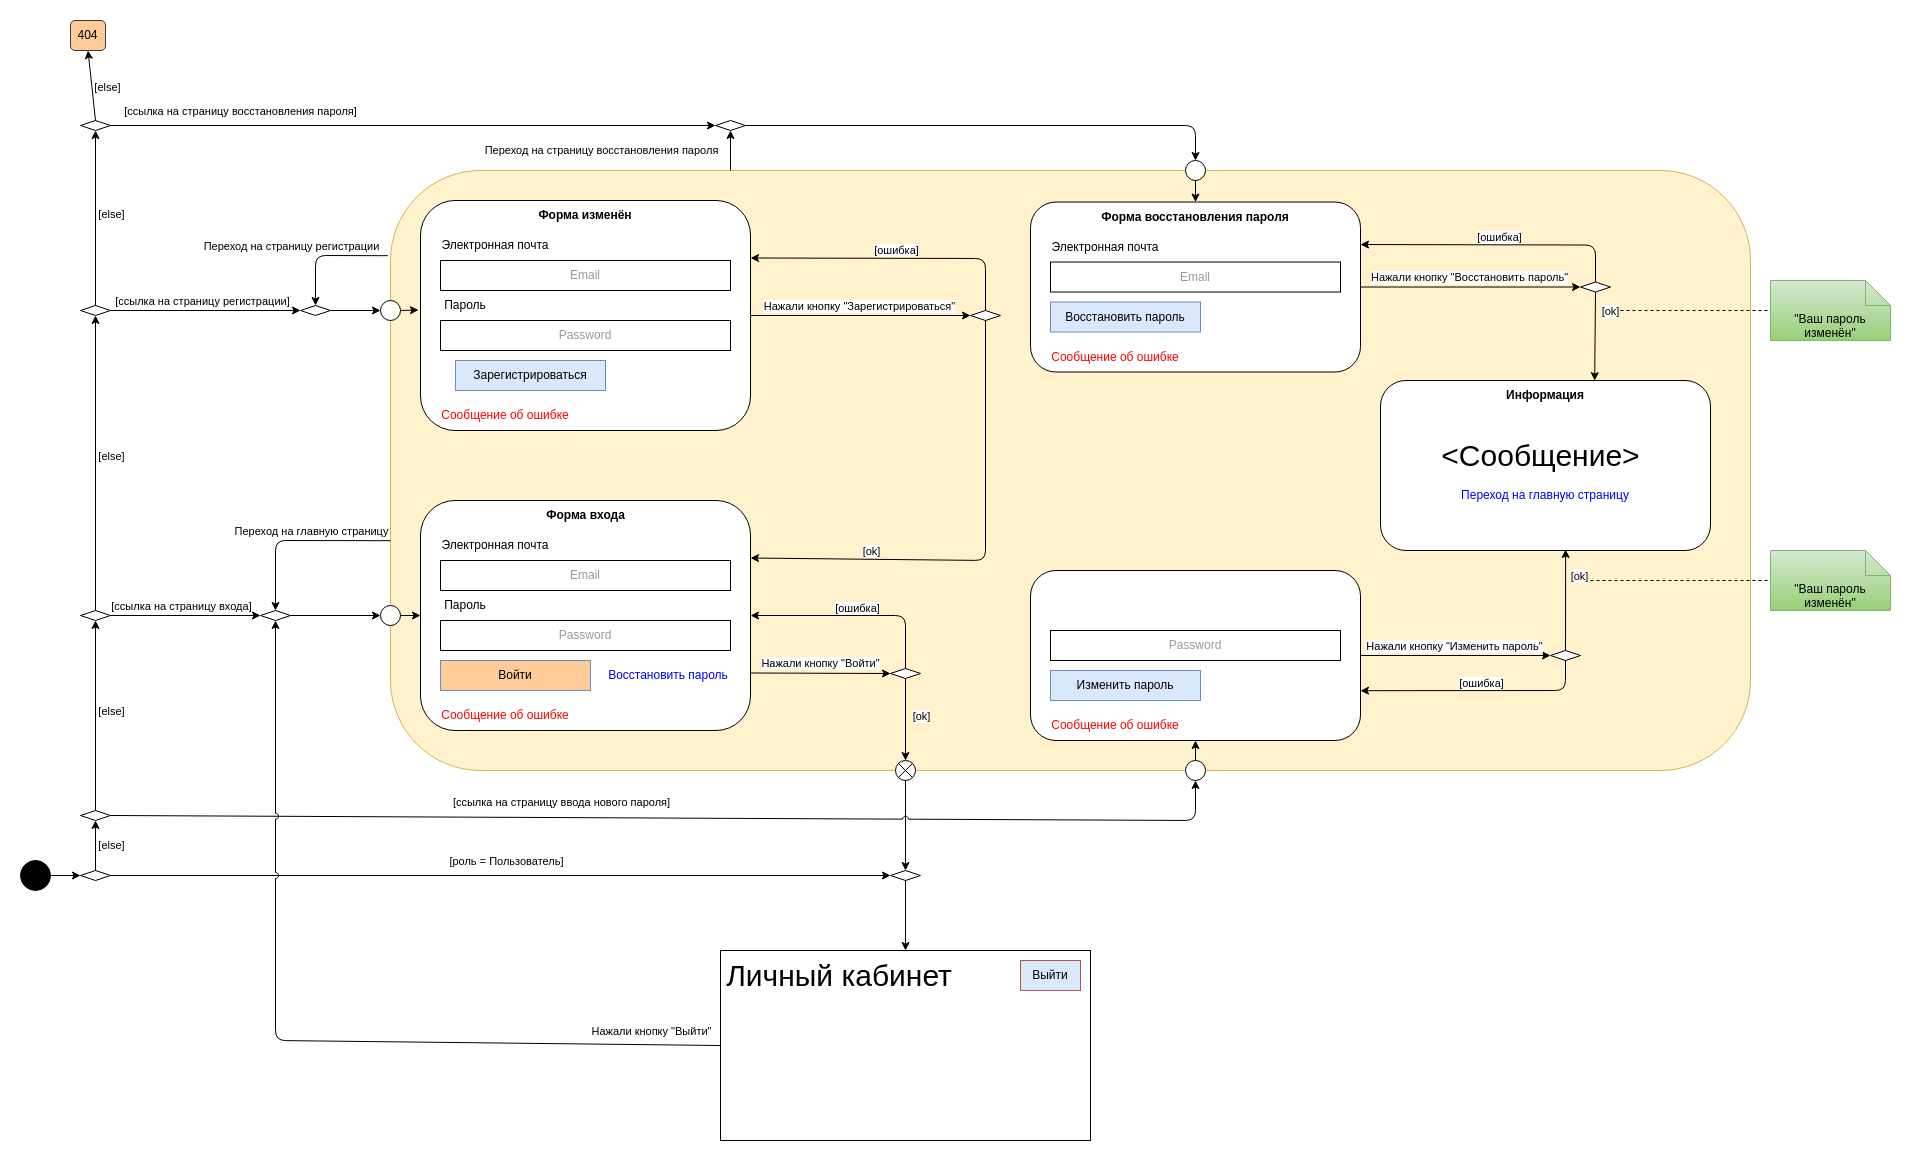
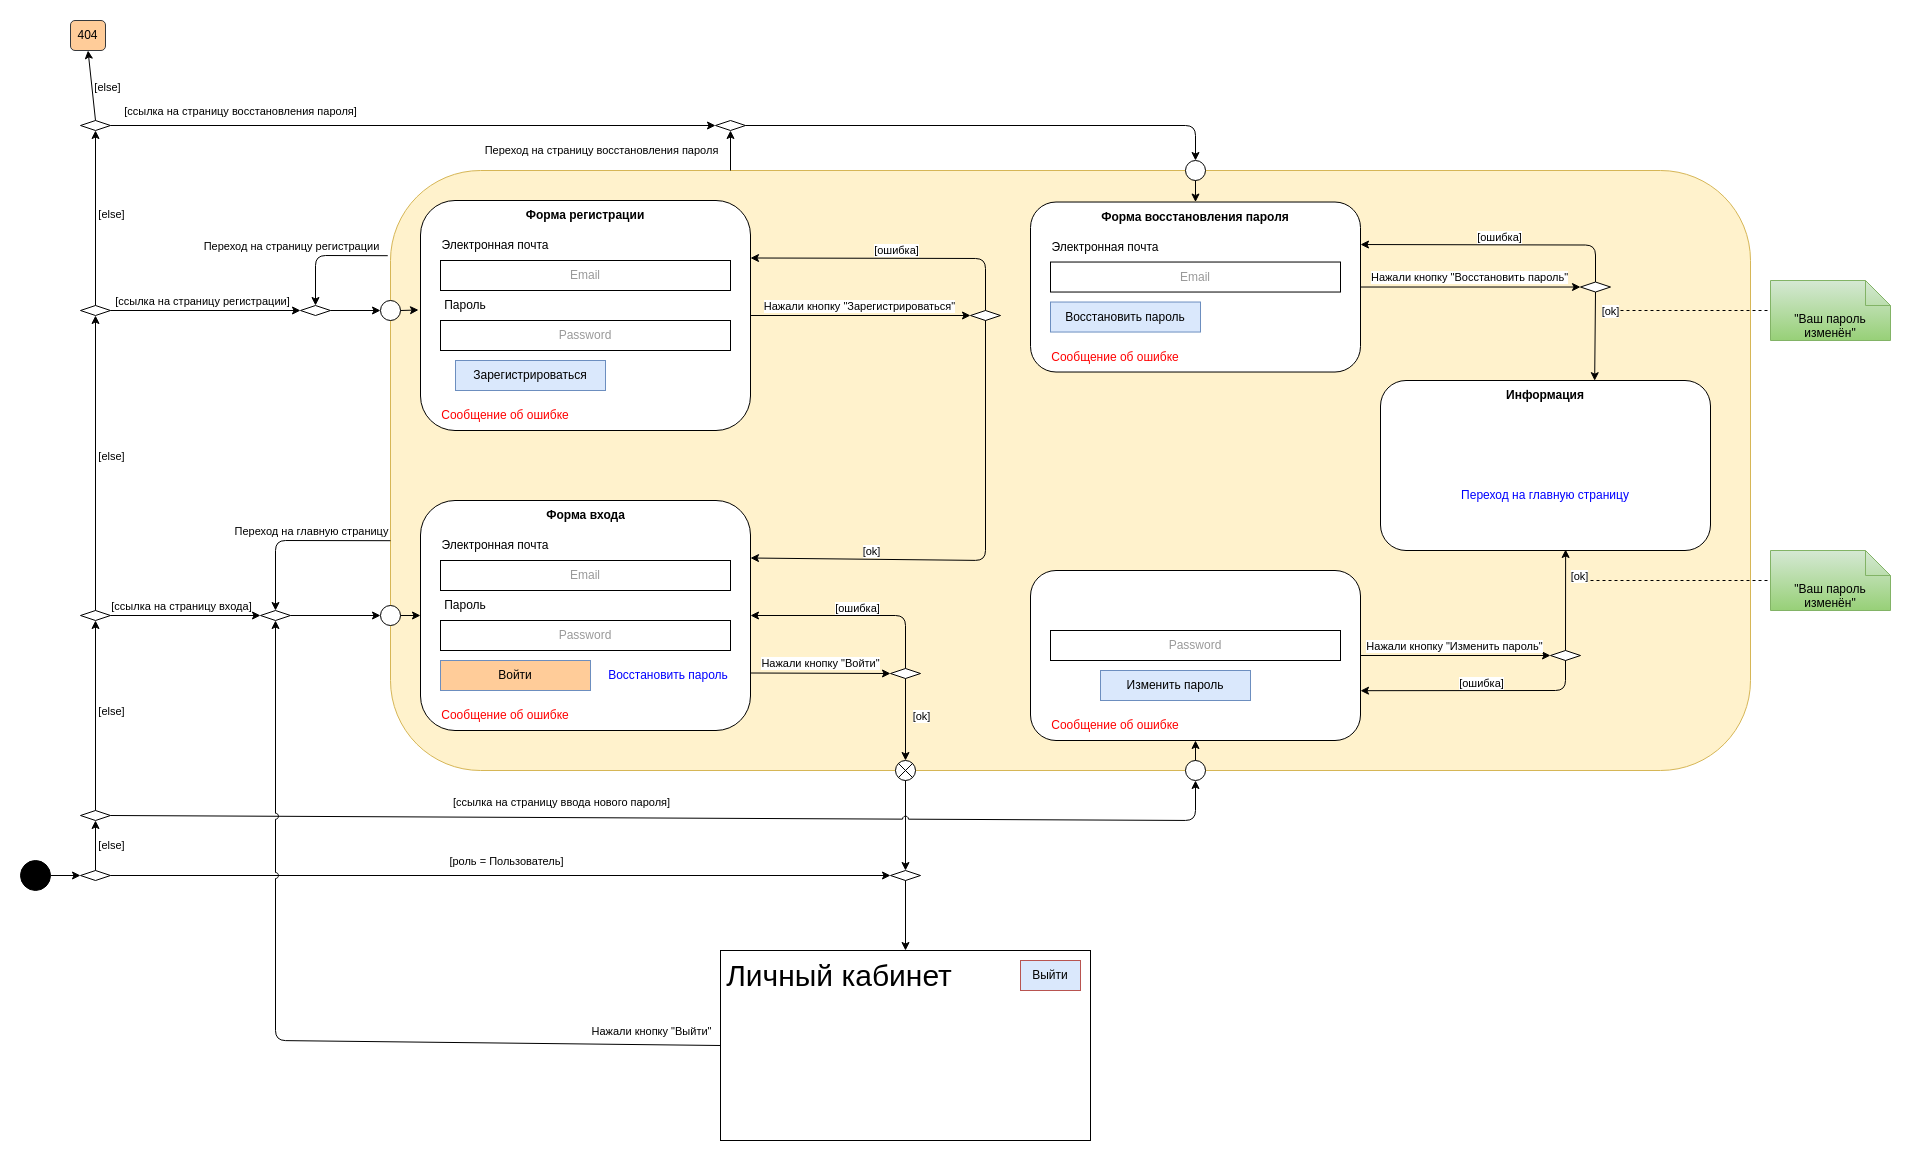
(586, 216) -> (586, 216)
(1541, 456) -> none
(1126, 686) -> (1176, 686)
